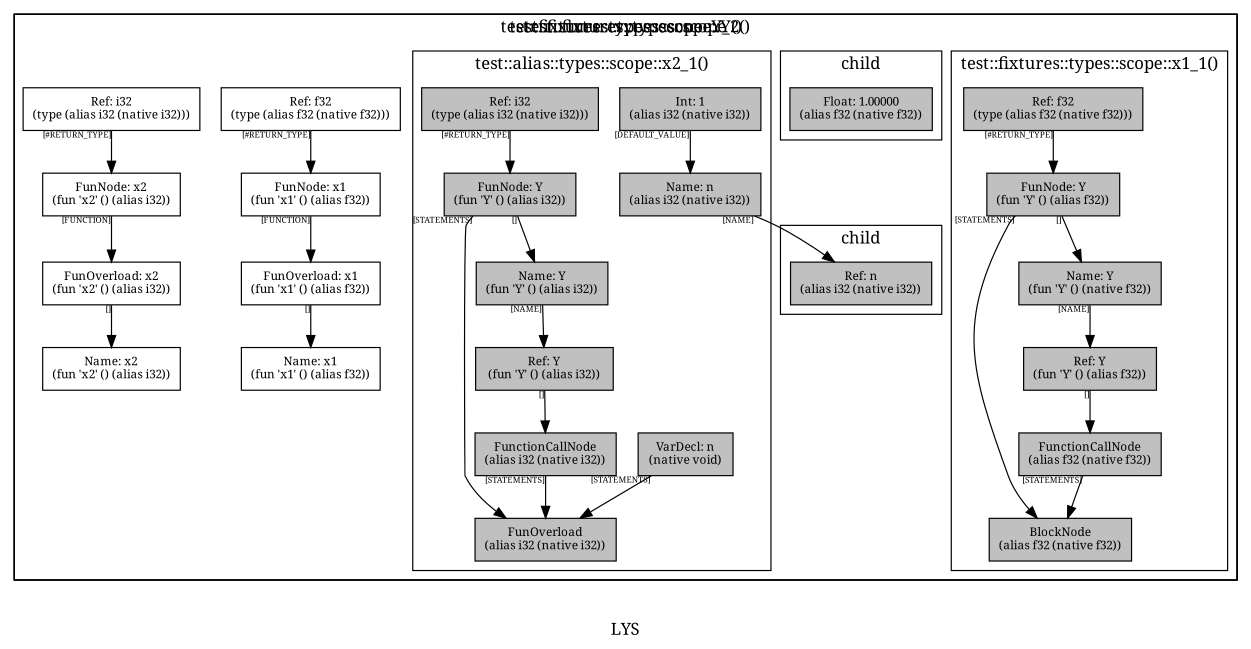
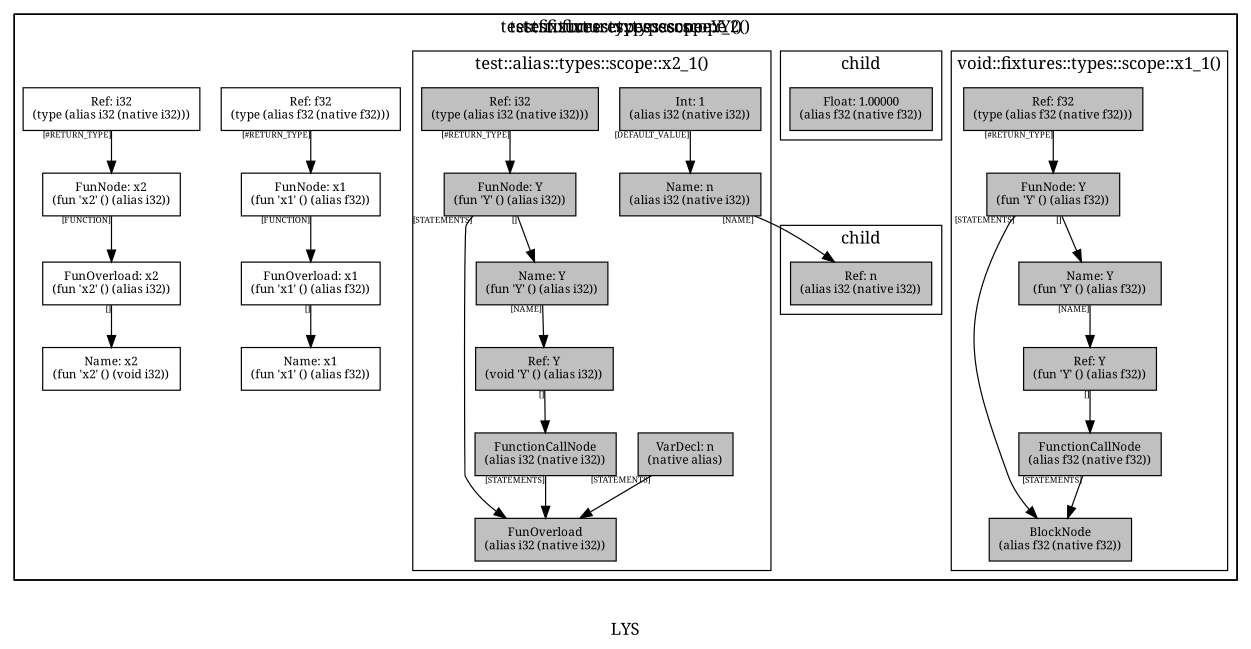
(1089, 65) -> (1089, 65)
(1090, 283) -> (1090, 283)
(111, 369) -> (111, 369)
(544, 369) -> (544, 369)
(686, 454) -> (686, 454)
